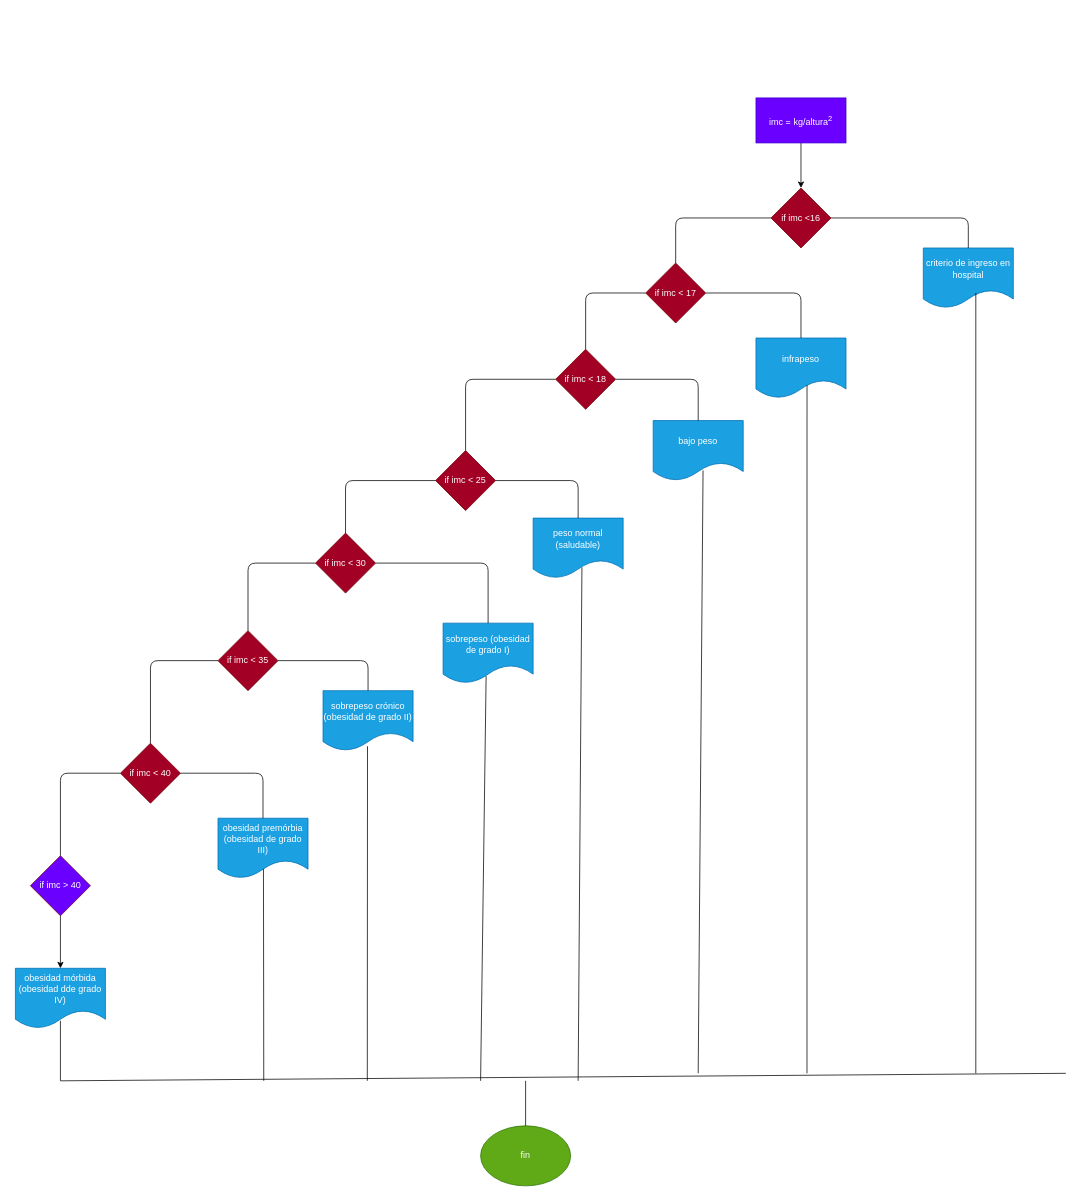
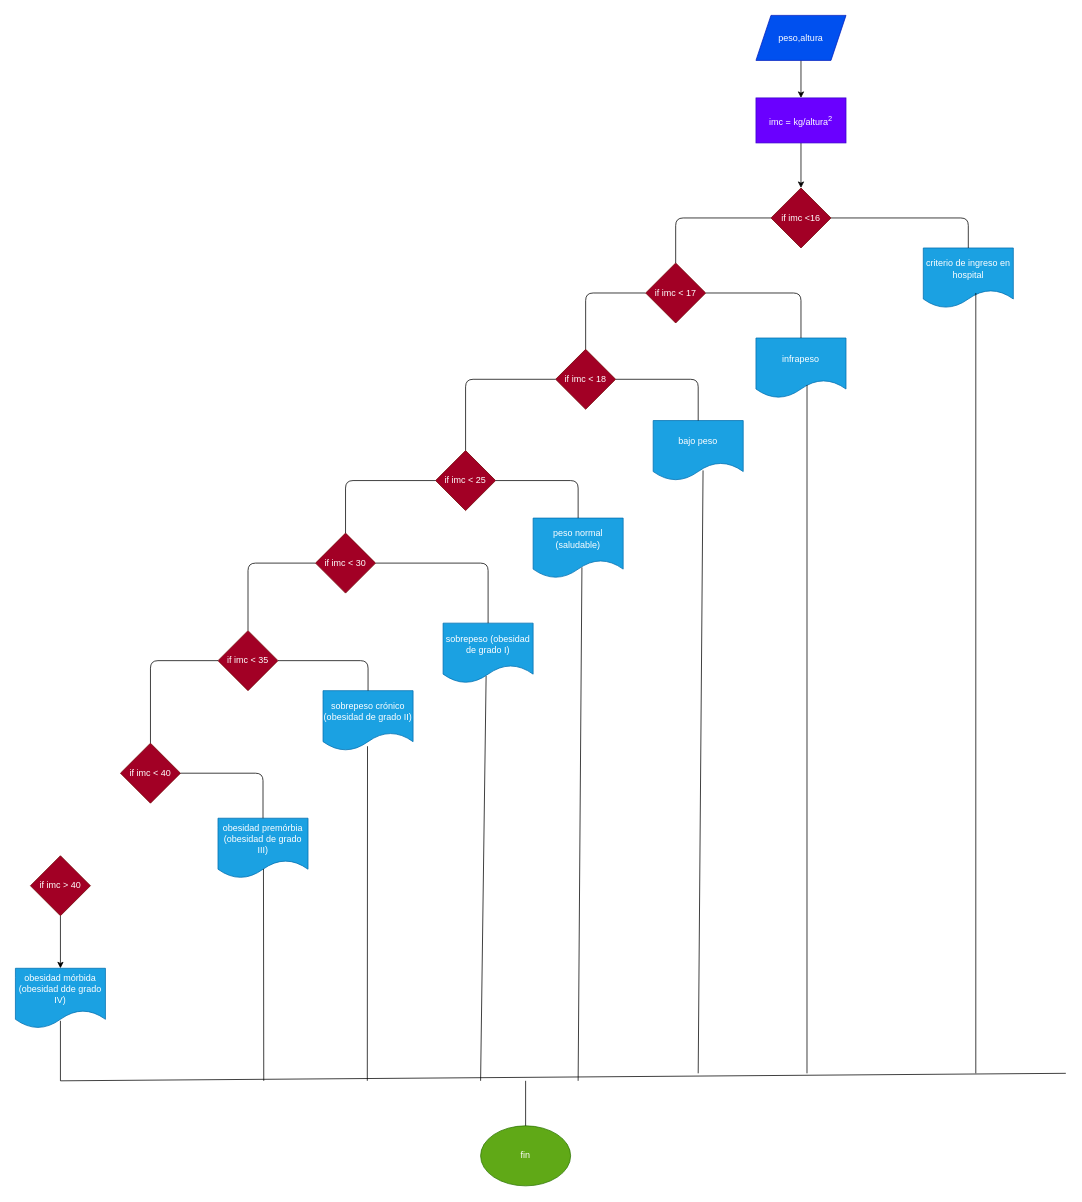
none -> (801, 38)
none -> (801, 91)
(60, 787) -> none
(60, 885) -> (60, 885)
